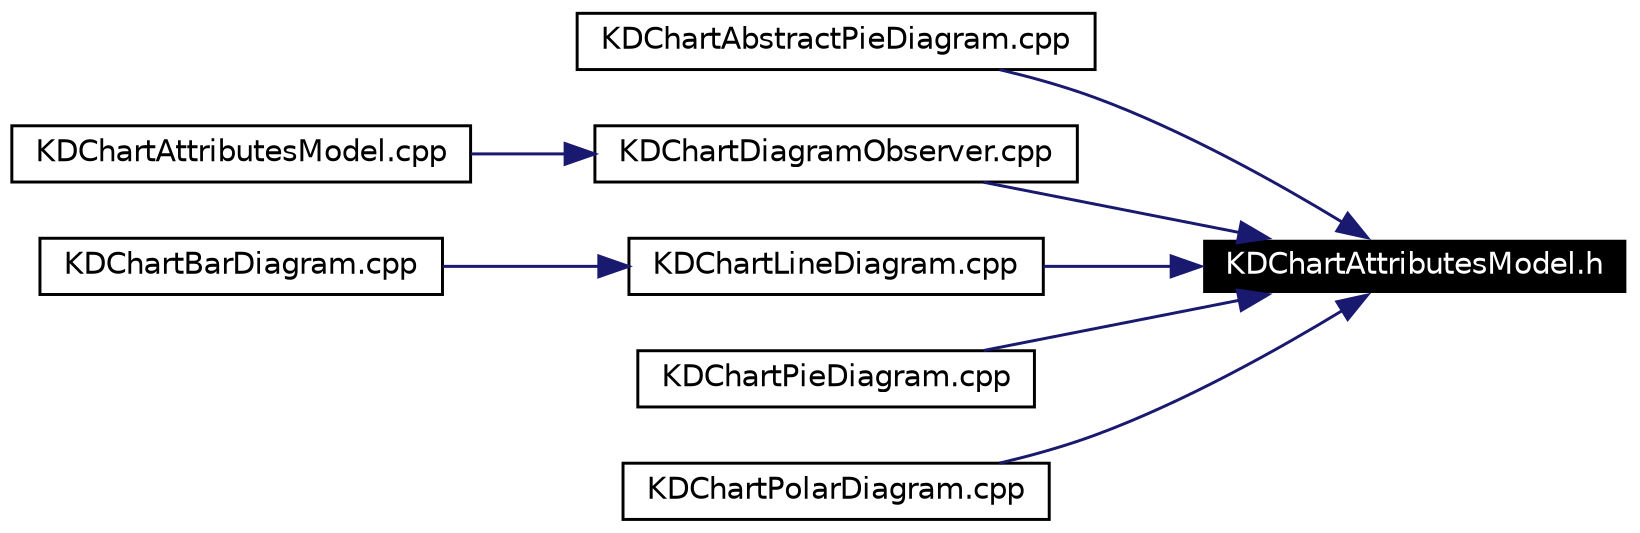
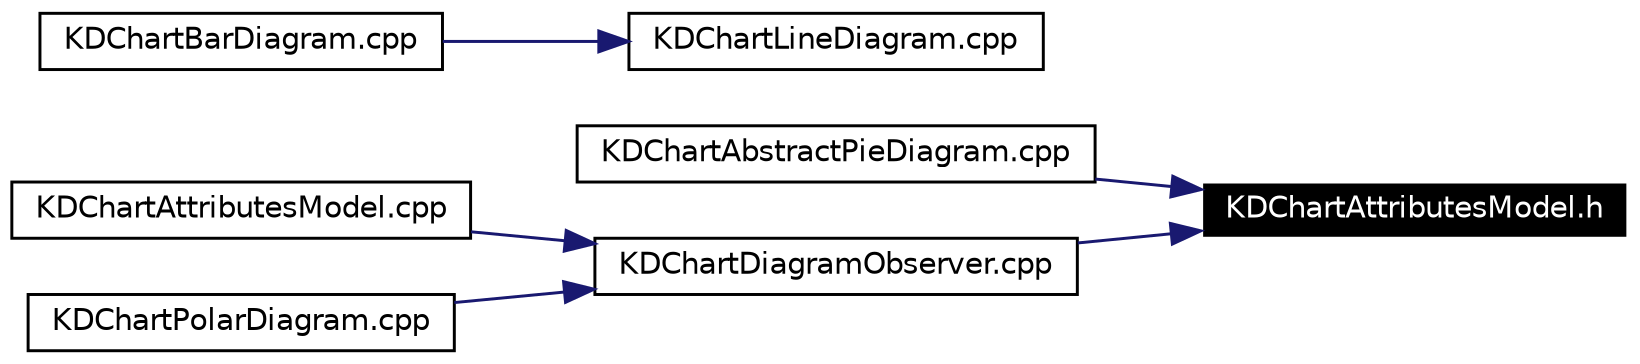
(1107, 266) -> none
(836, 379) -> none
(1177, 400) -> (509, 297)
